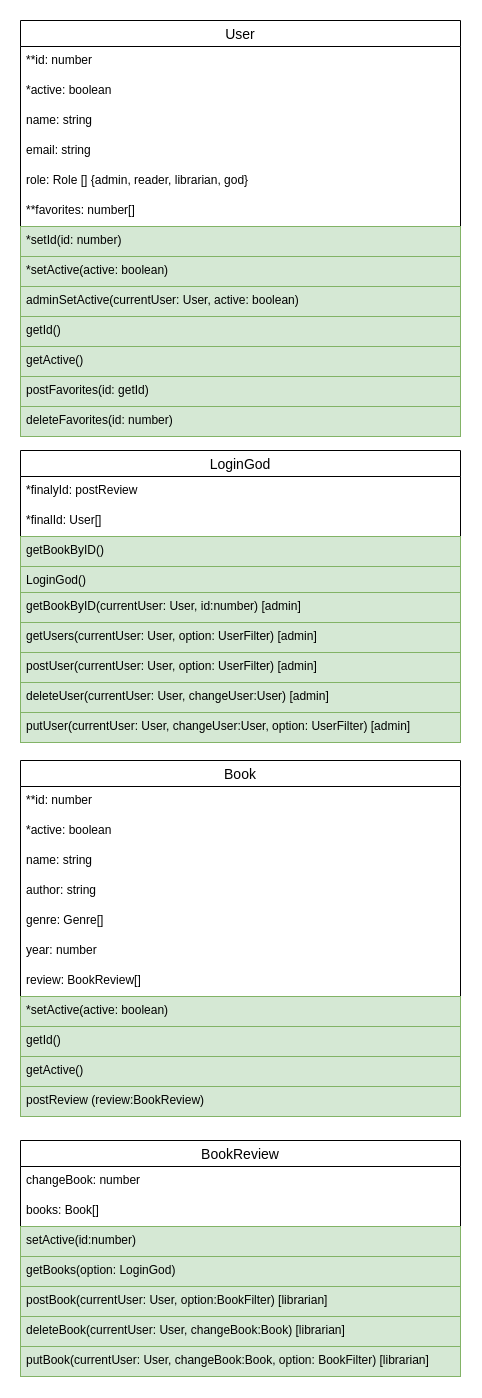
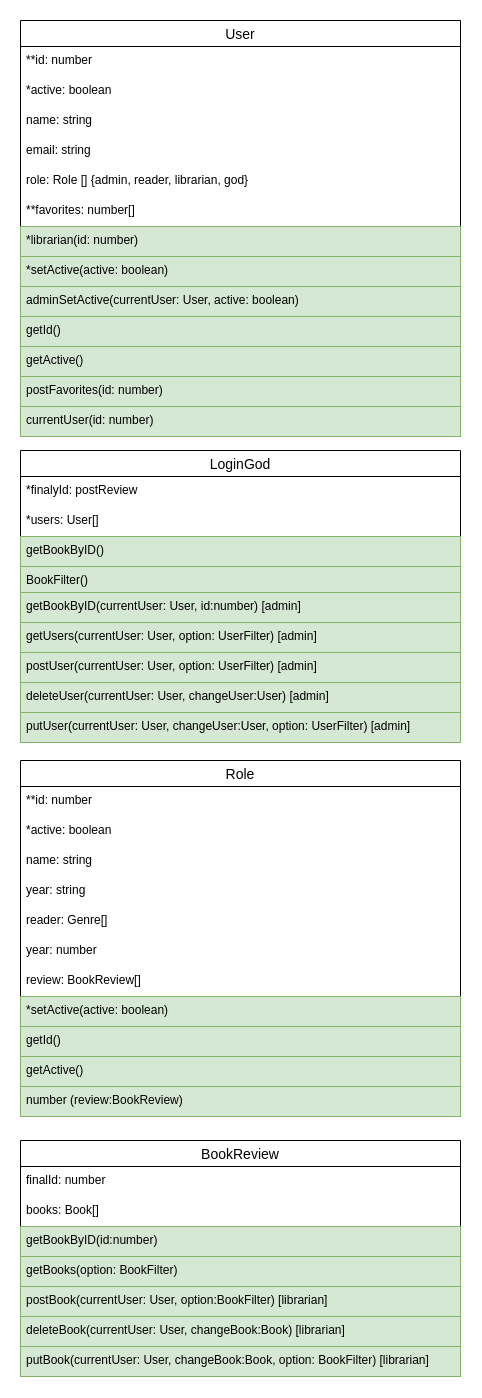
(82, 240) -> (91, 240)
(100, 390) -> (104, 390)
(109, 420) -> (99, 420)
(74, 520) -> (70, 520)
(58, 580) -> (63, 580)
(240, 774) -> (240, 774)
(68, 890) -> (62, 890)
(70, 920) -> (73, 920)
(119, 1100) -> (107, 1100)
(83, 1180) -> (70, 1180)
(89, 1240) -> (97, 1240)
(107, 1270) -> (112, 1270)
